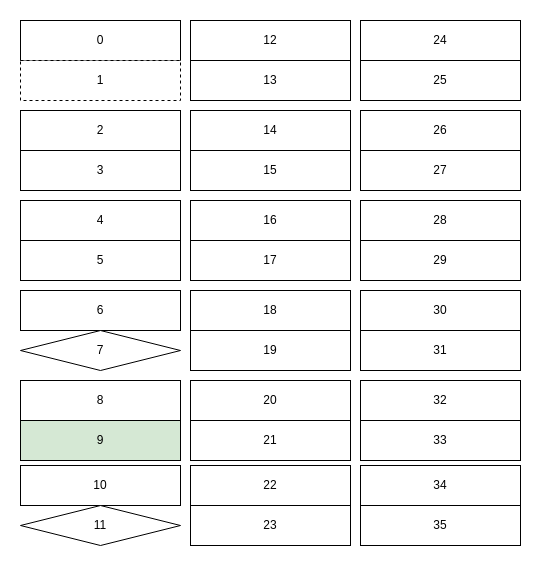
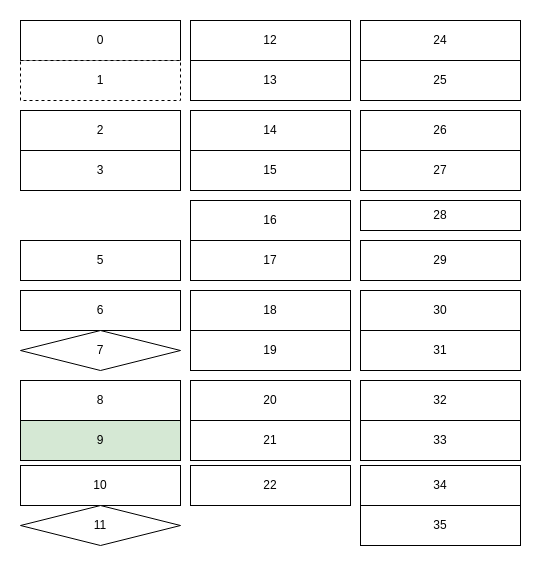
(101, 221) -> none
(441, 221) -> (441, 216)
(271, 526) -> none
